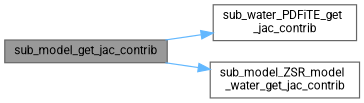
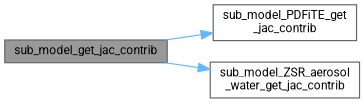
(285, 23) -> (285, 23)
(285, 80) -> (285, 80)
